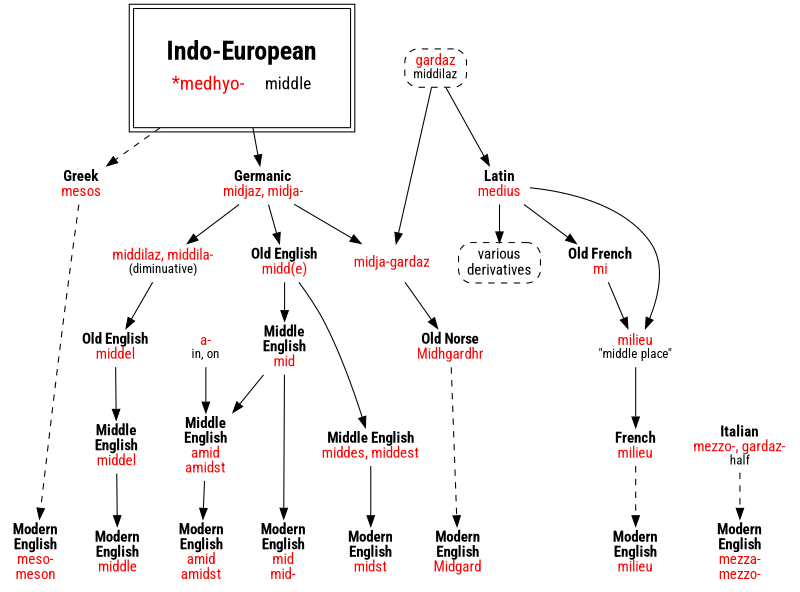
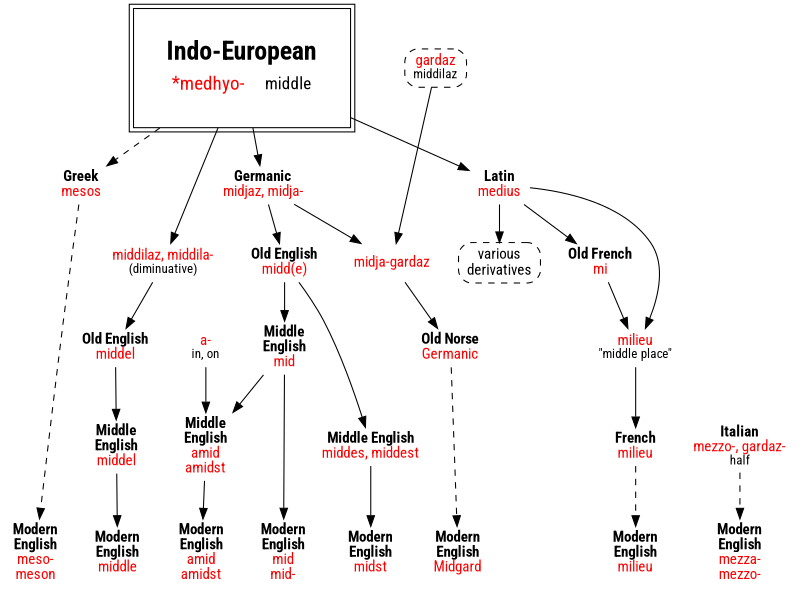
(465, 122) -> (405, 142)
(218, 221) -> (196, 181)
(451, 354) -> (451, 354)
